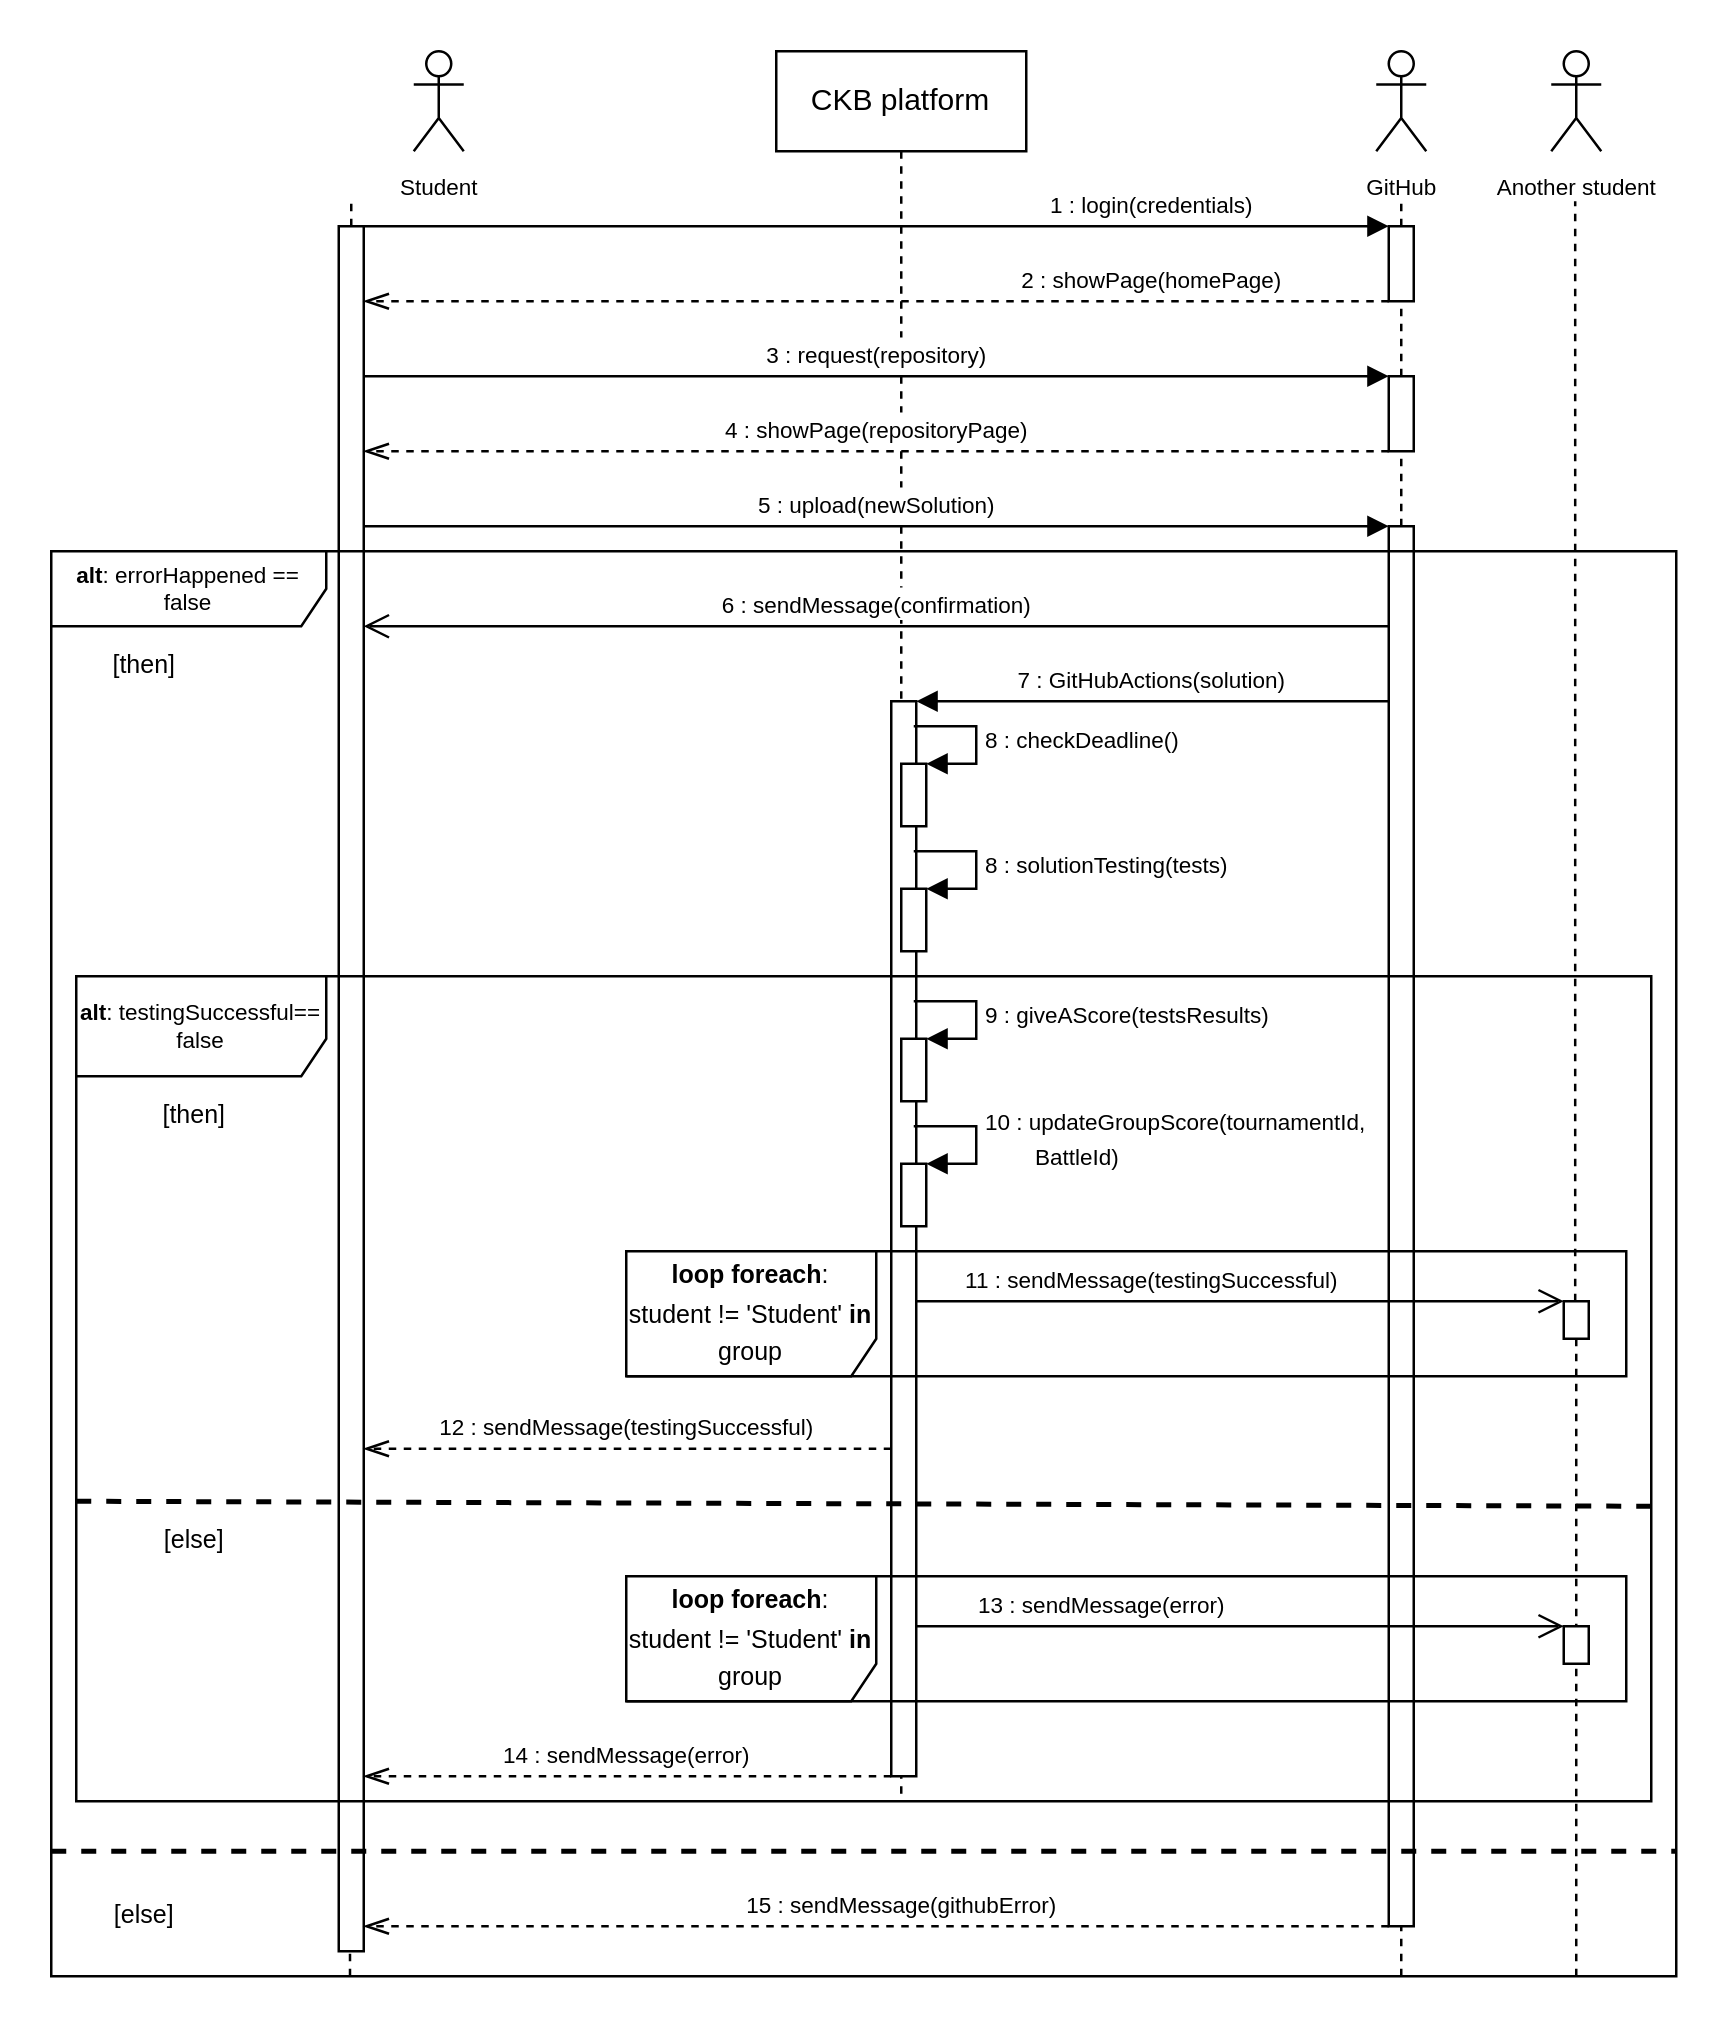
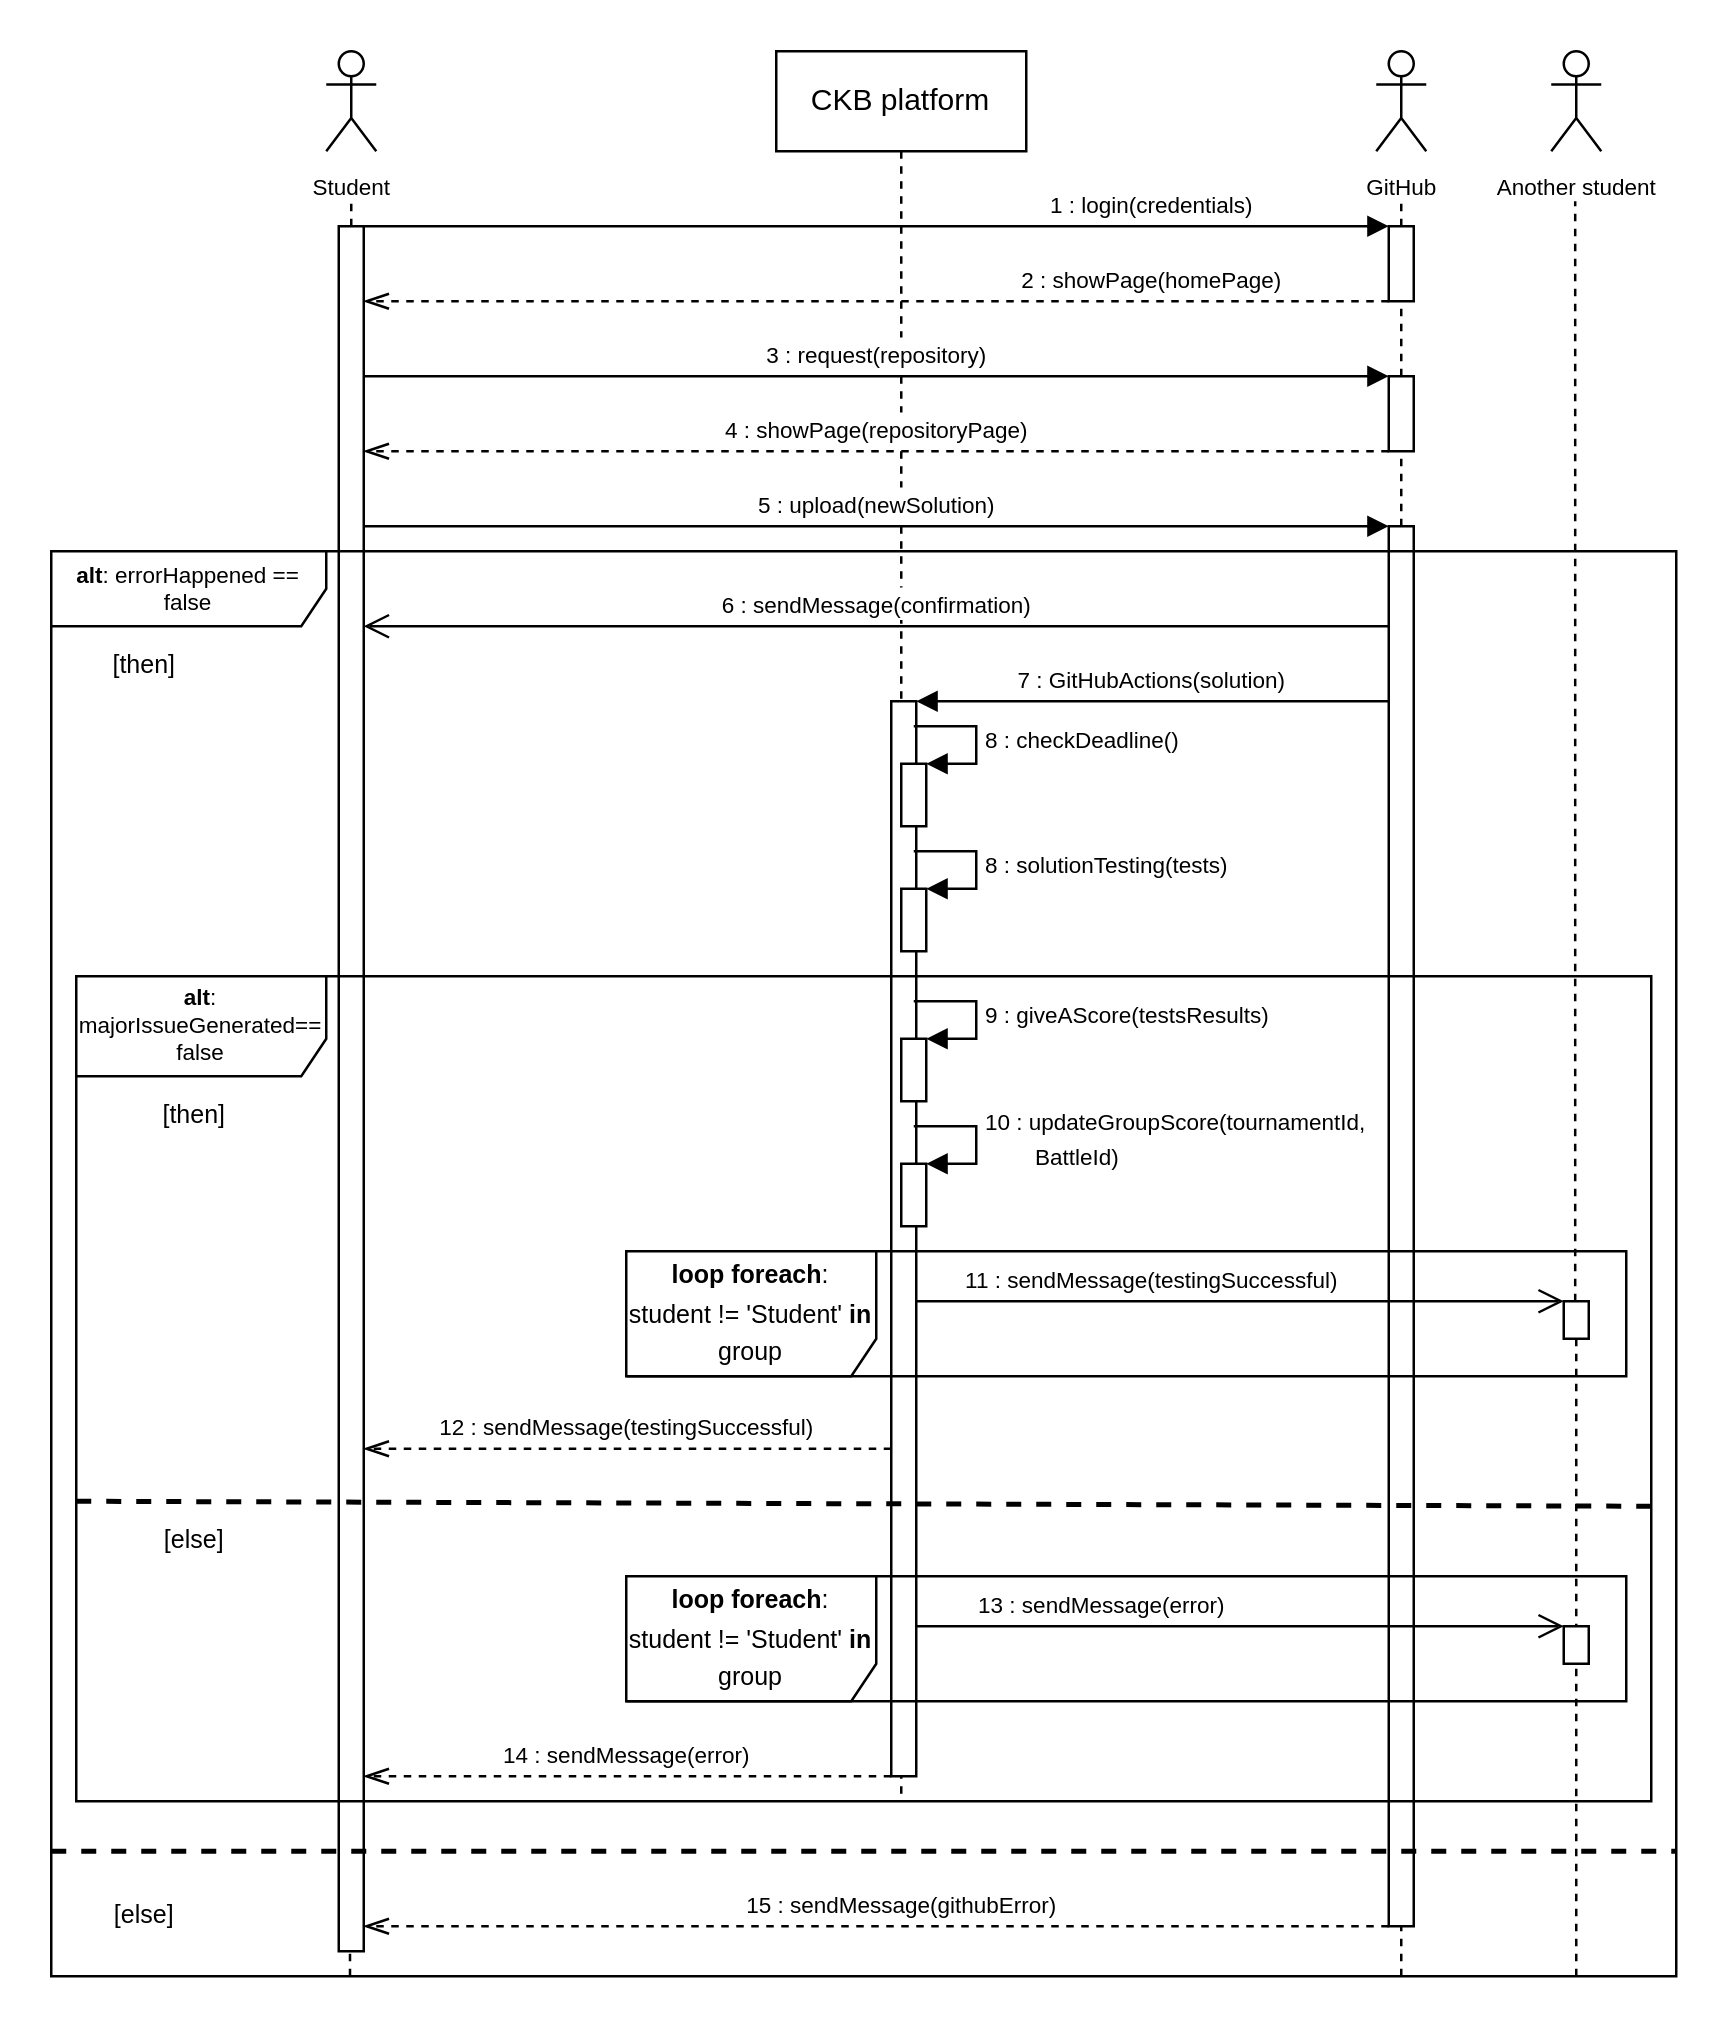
(439, 101) -> (351, 101)
(201, 1026) -> (201, 1026)
